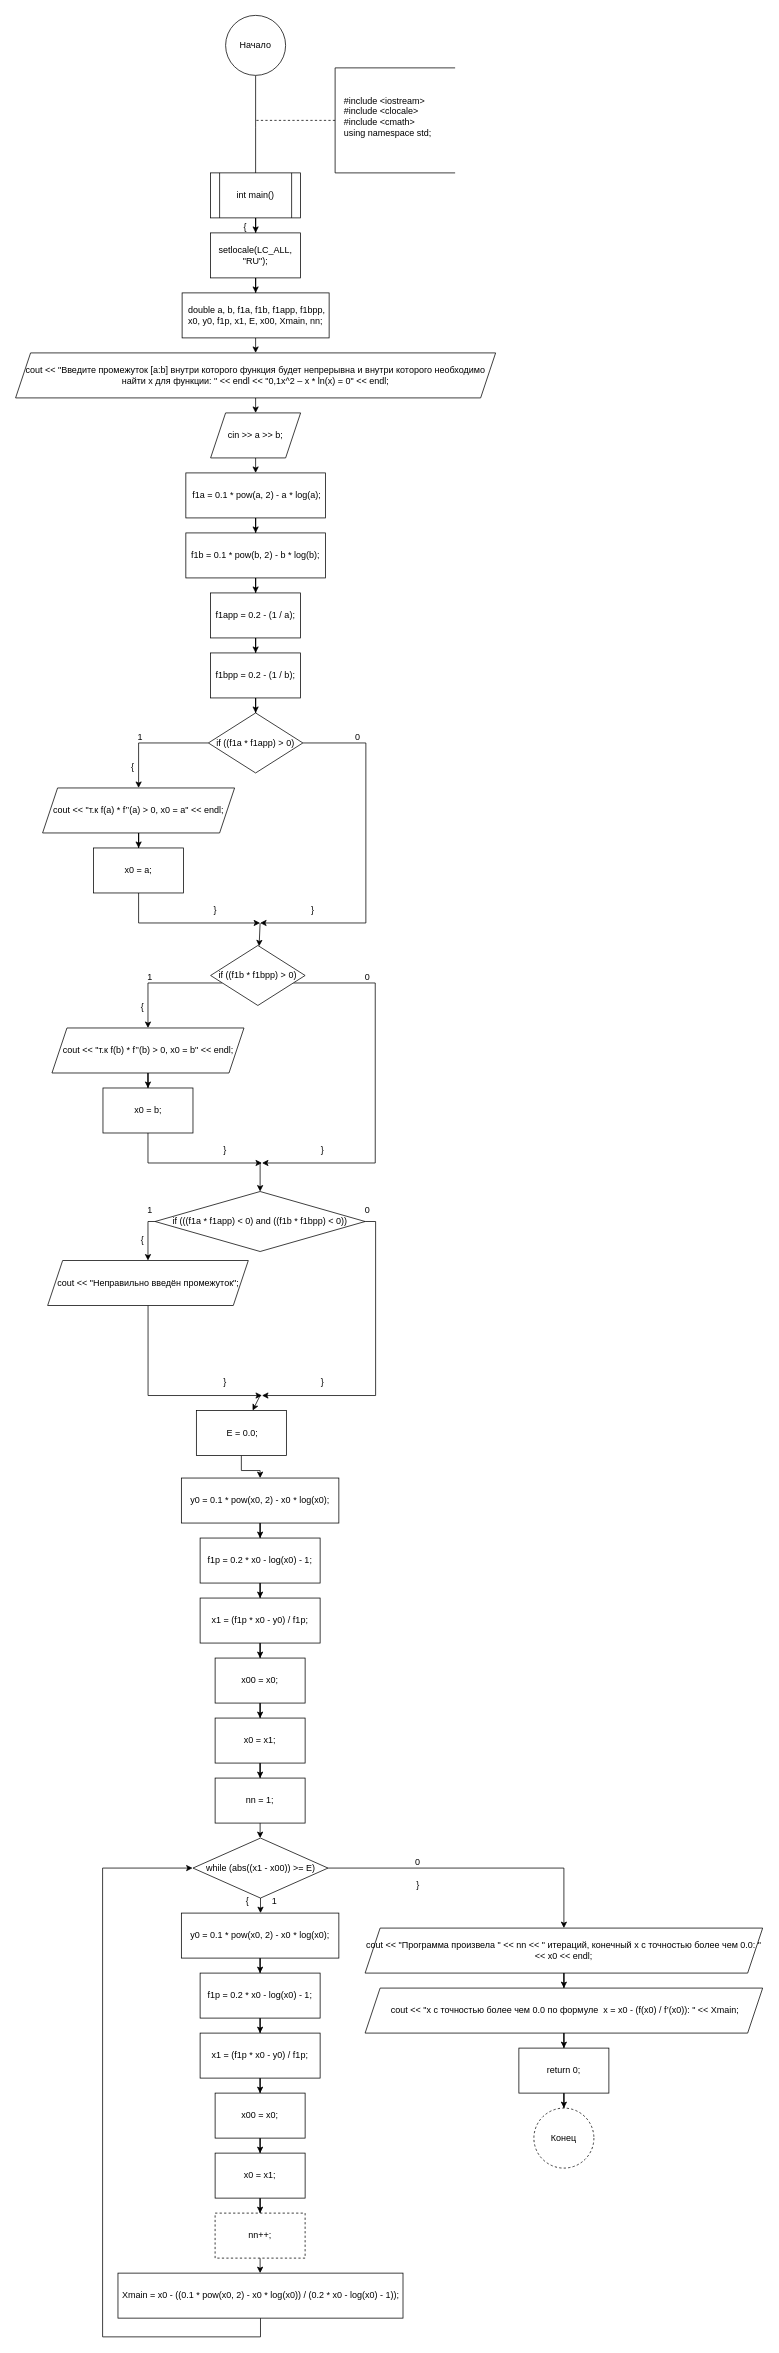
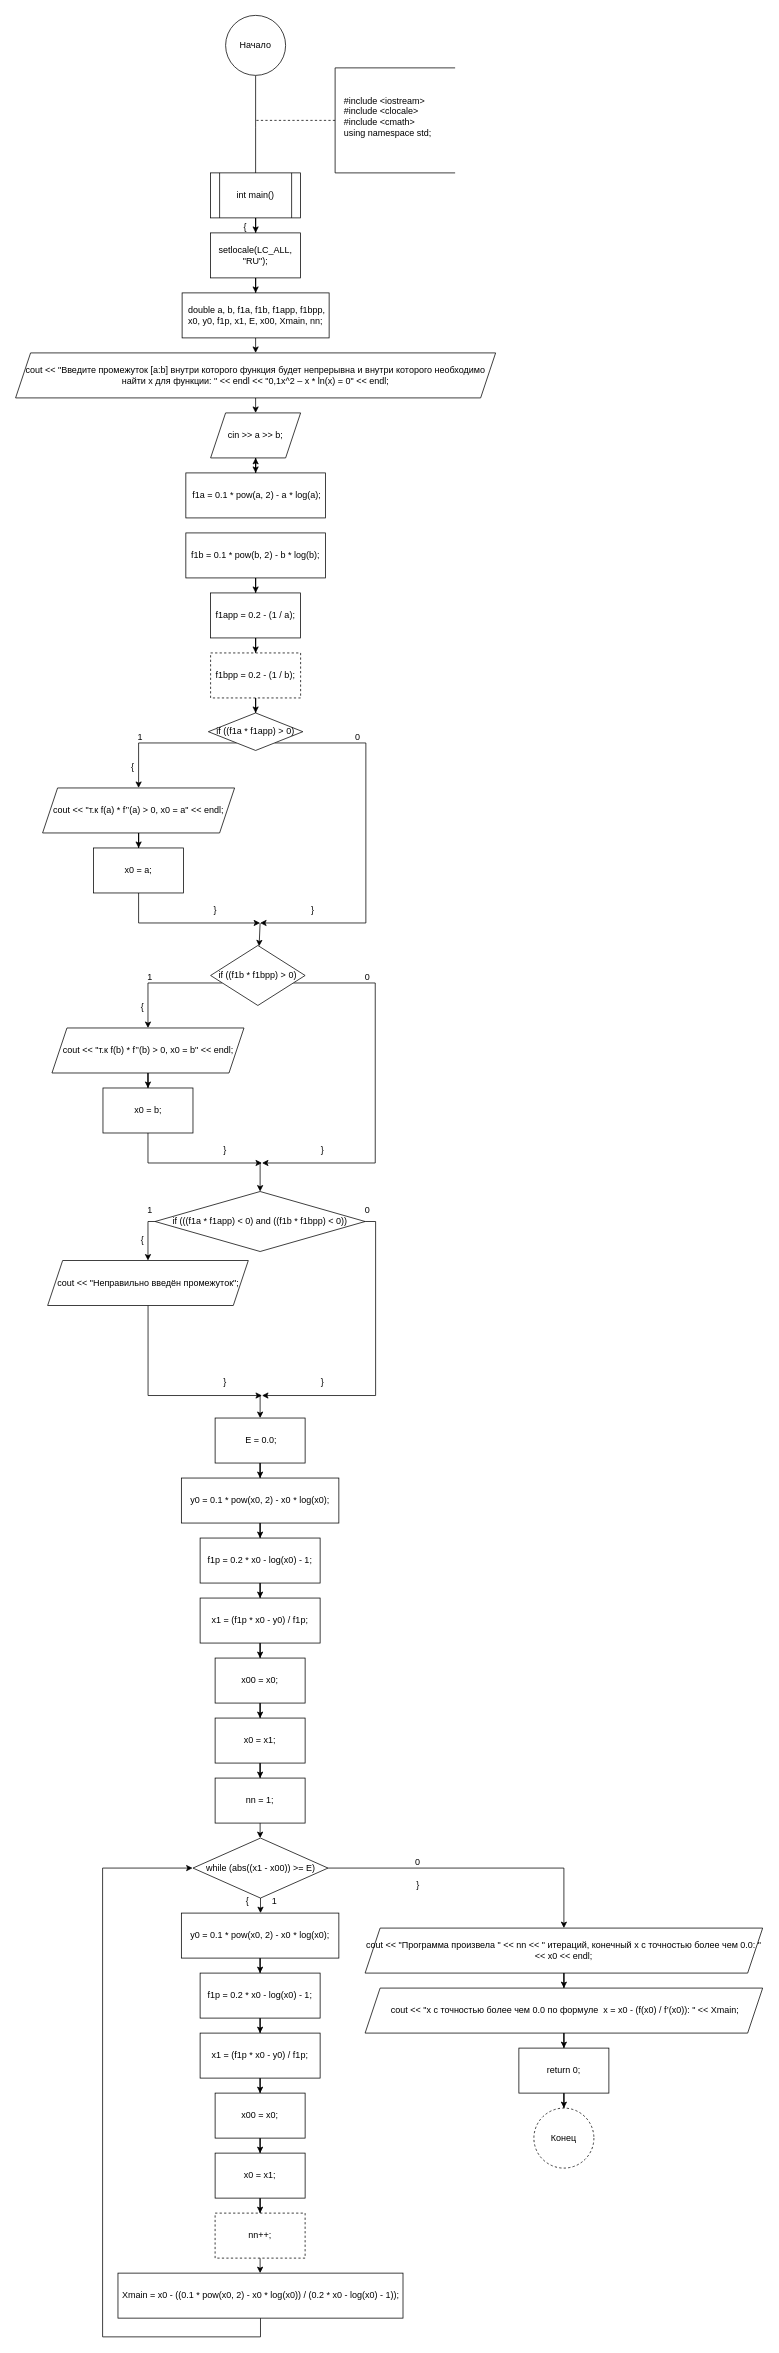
(255, 528) -> (255, 473)
(255, 675) -> (255, 675)
(255, 743) -> (255, 732)
(241, 1433) -> (260, 1440)
